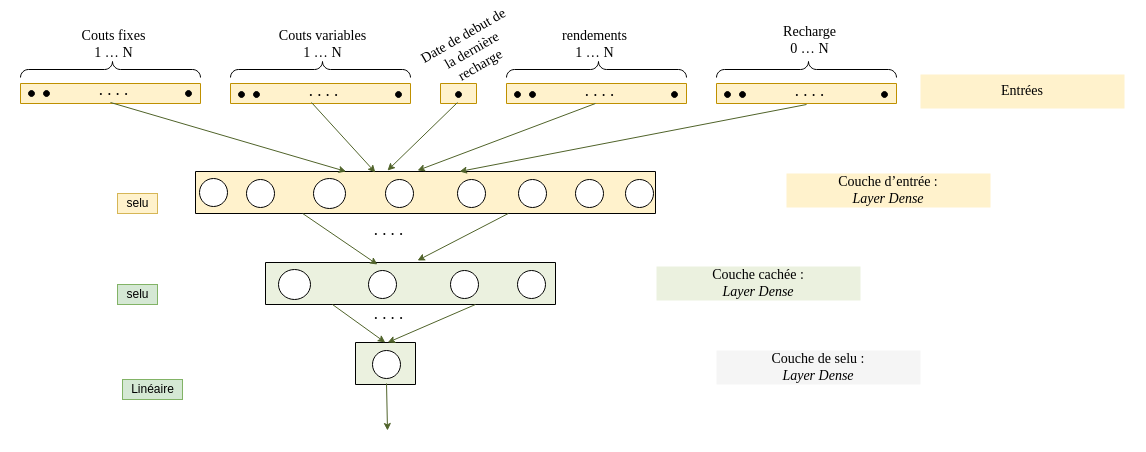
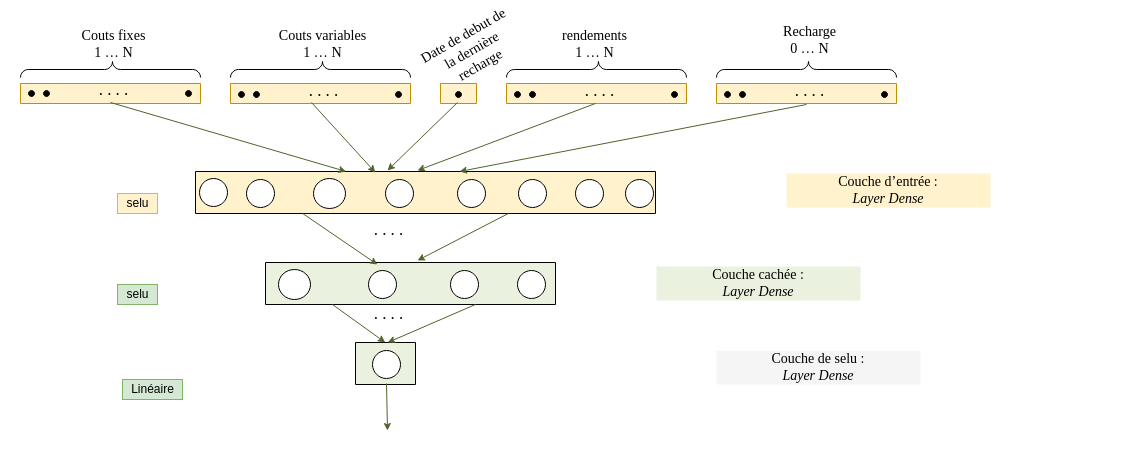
(1023, 92) -> none
